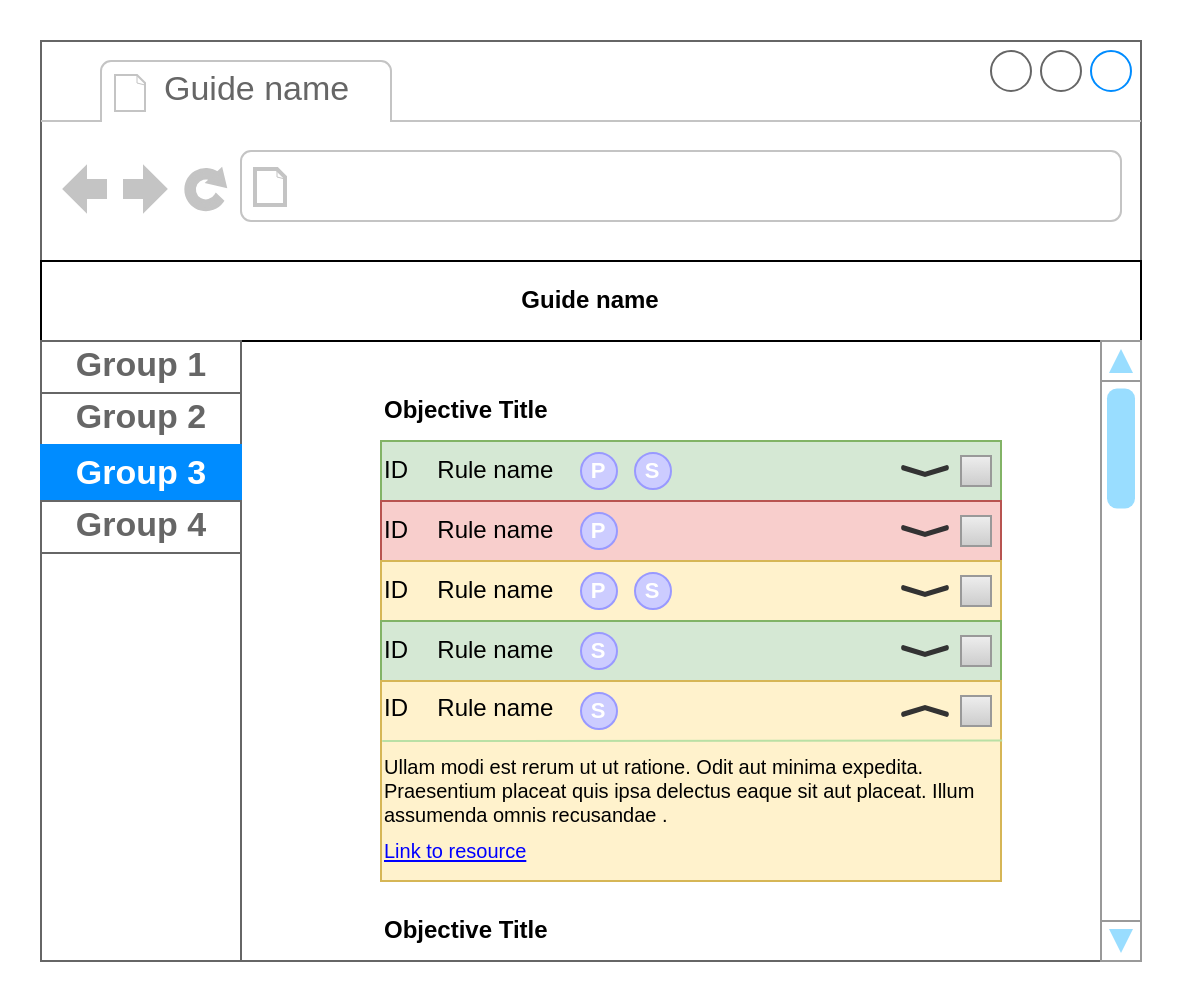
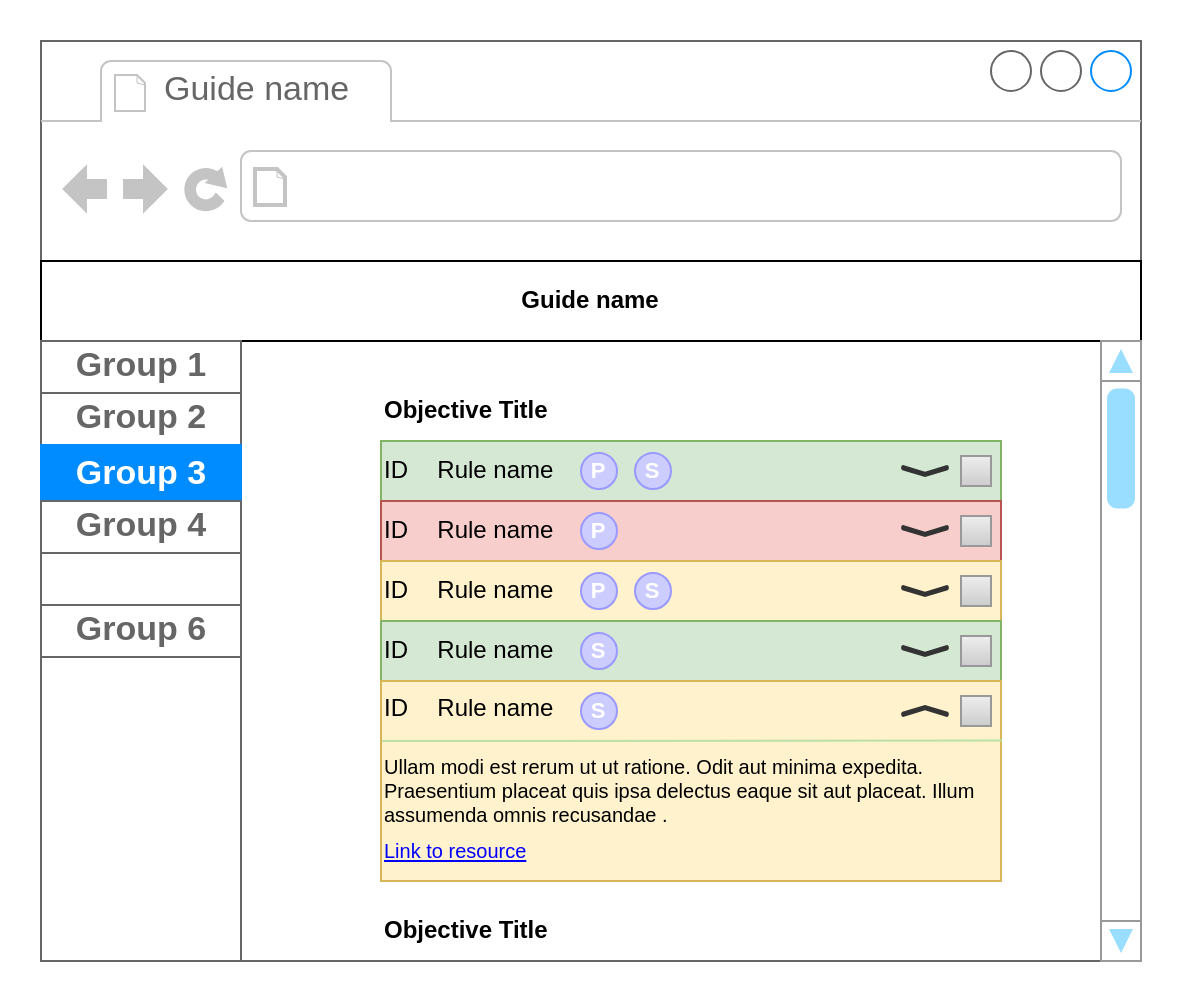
none -> (141, 631)
